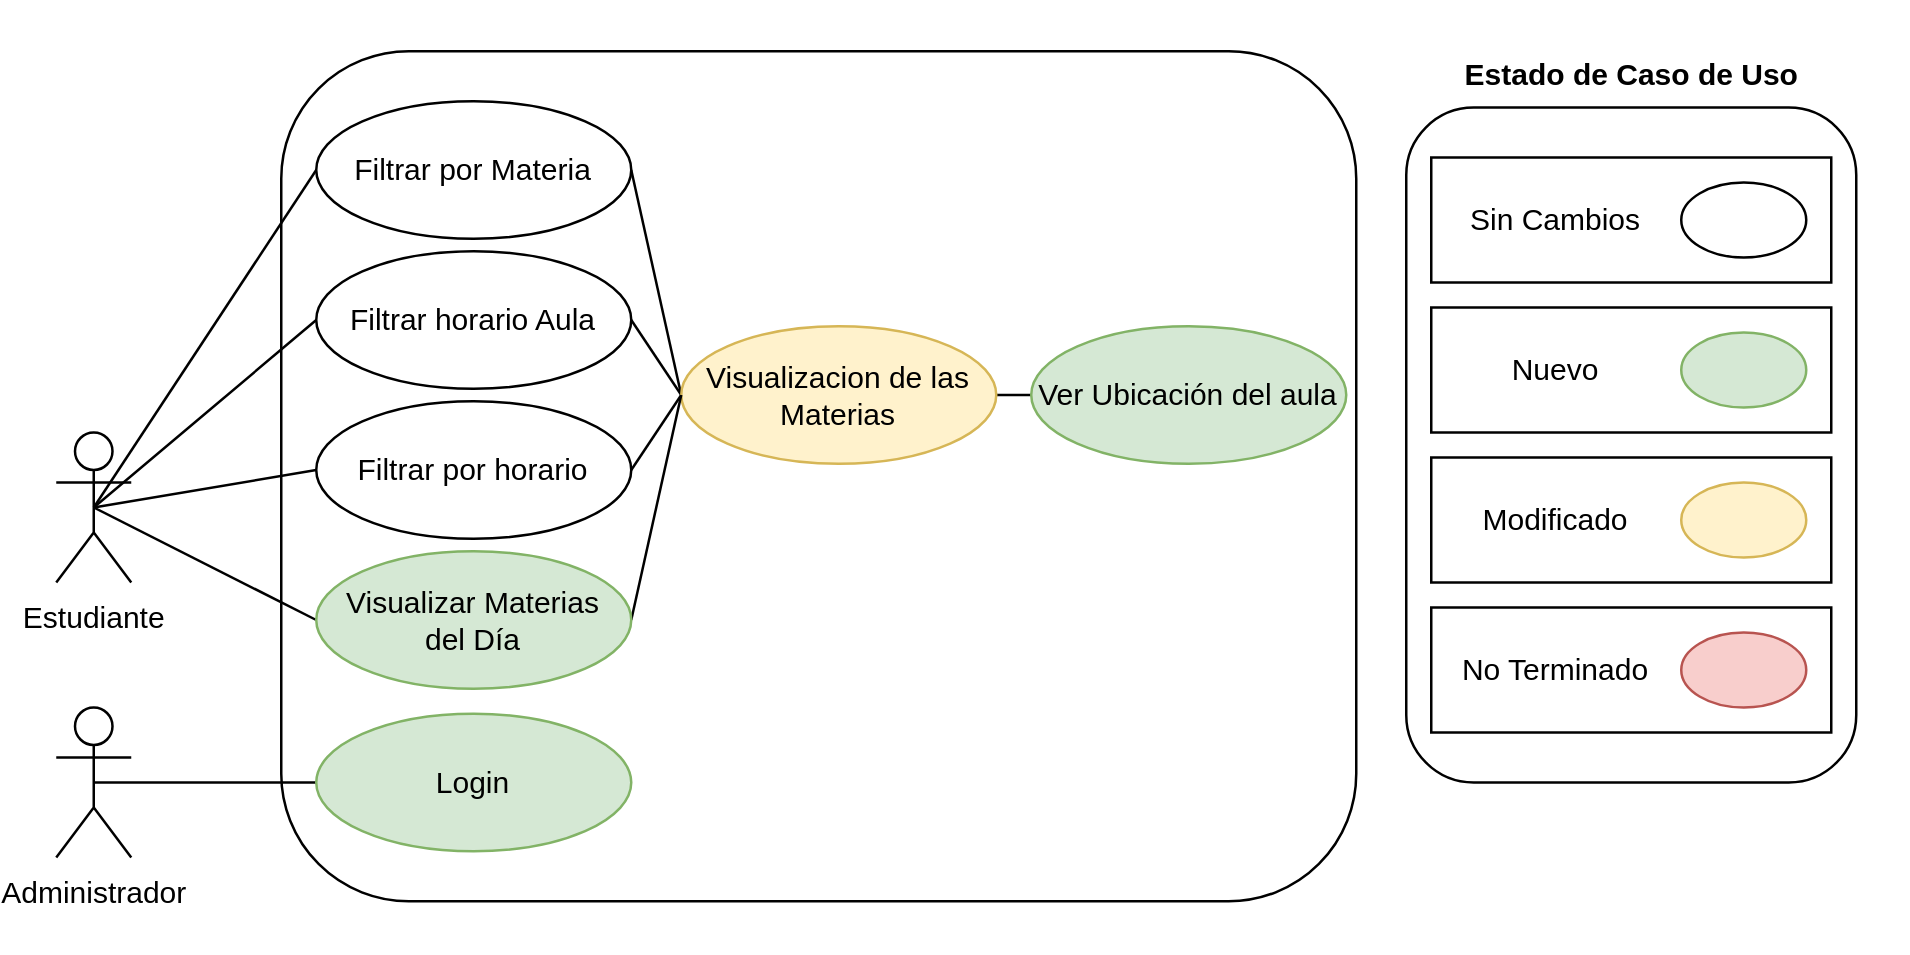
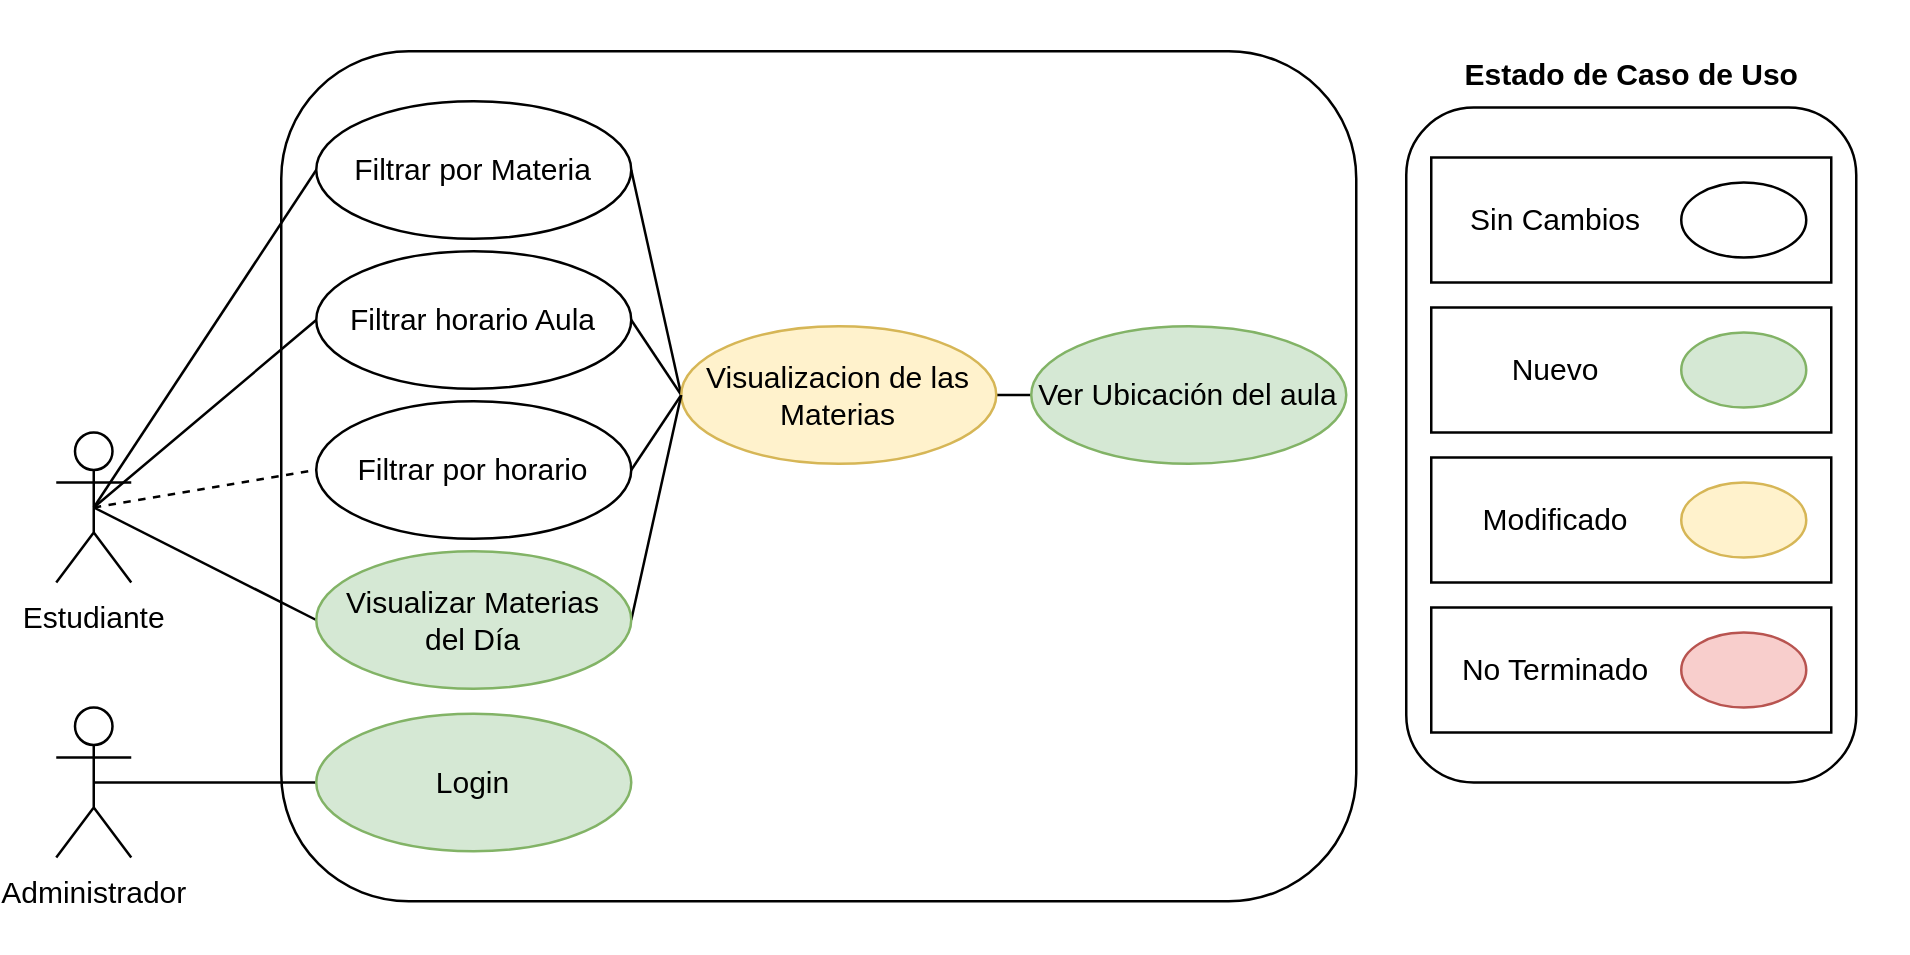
(218, 487) -> (218, 487)
